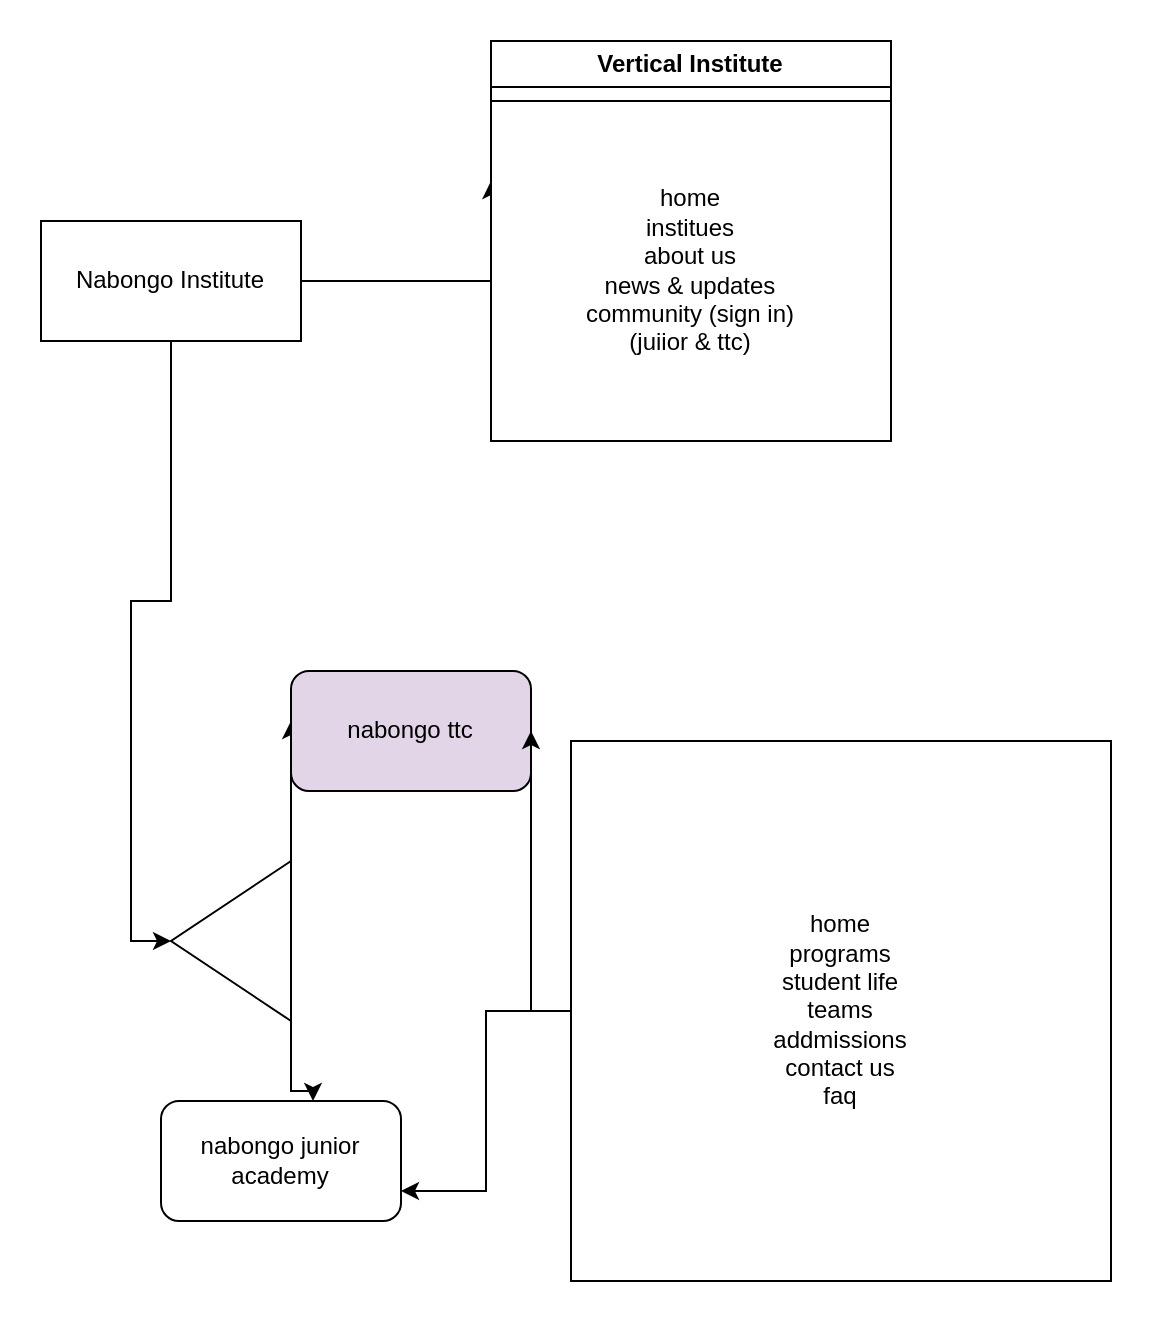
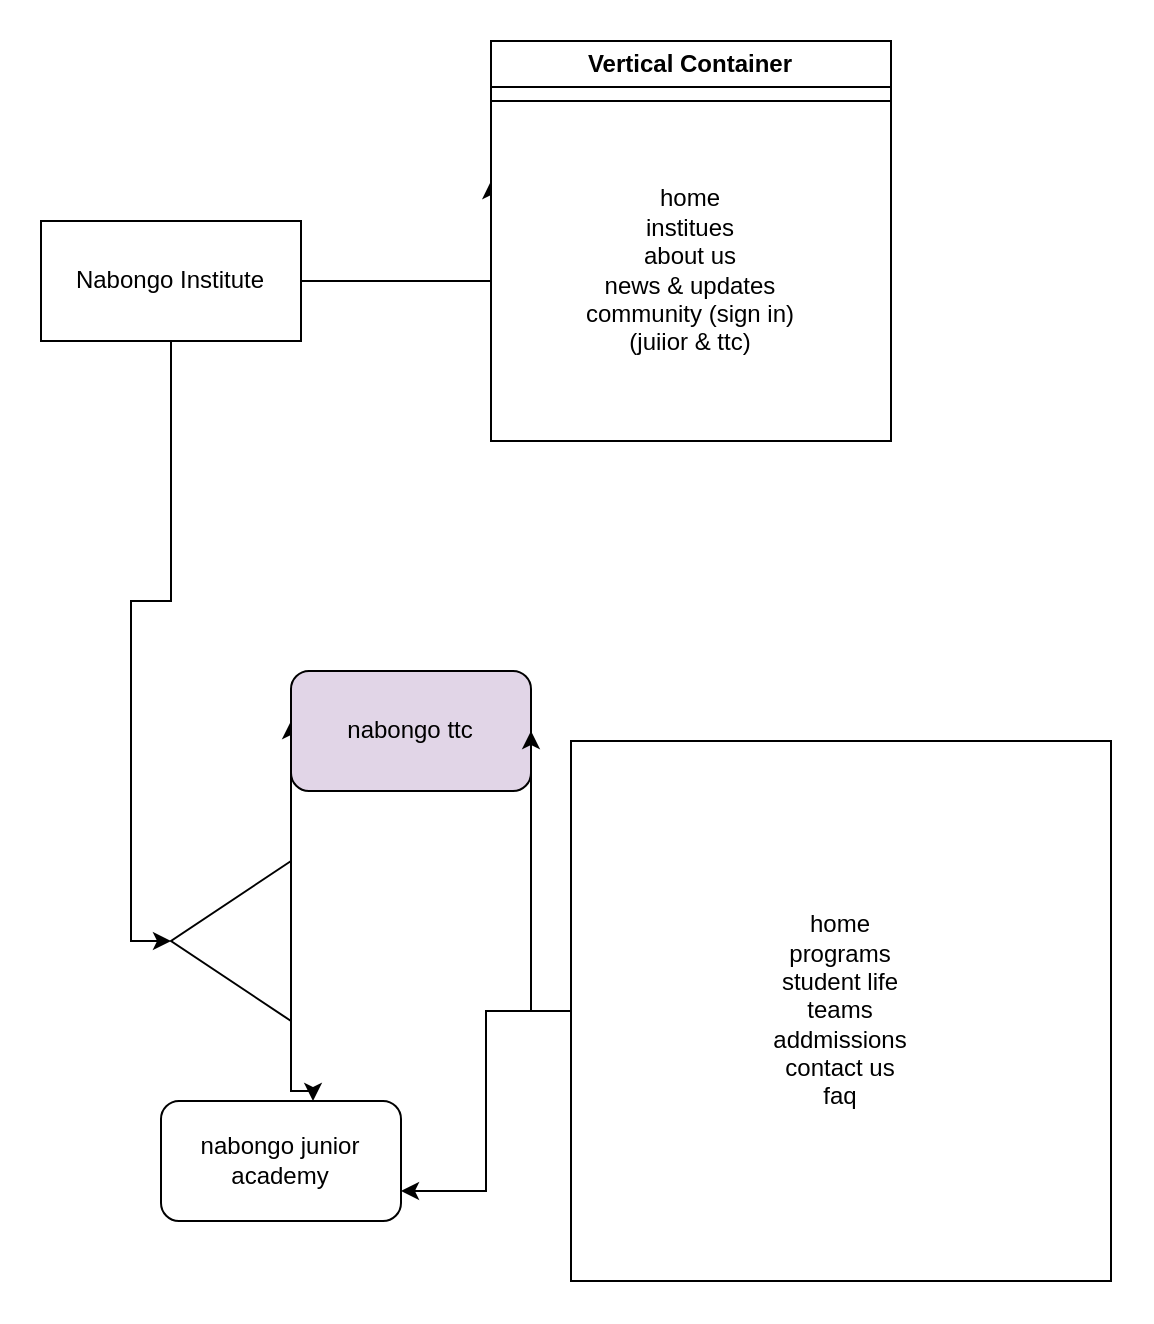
(691, 65) -> (691, 65)
